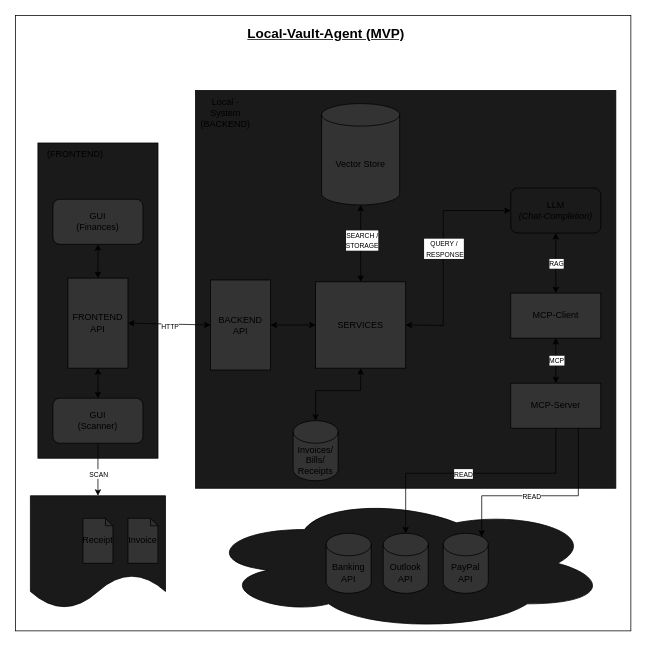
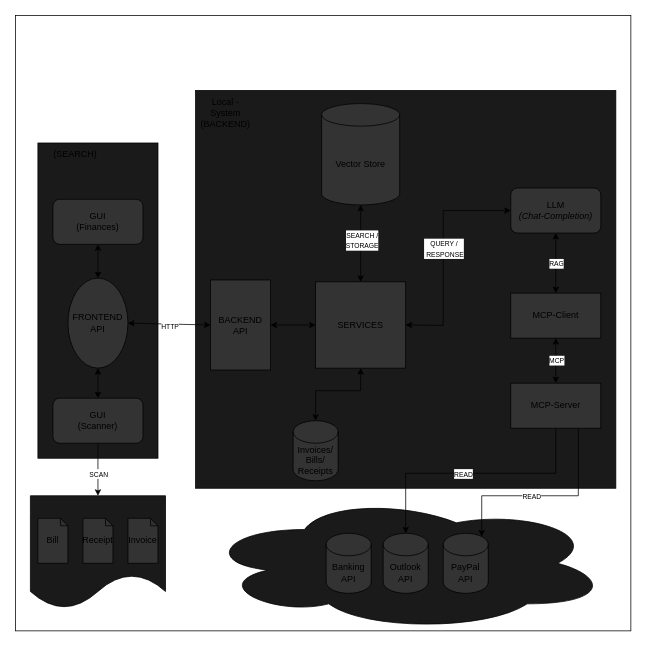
(326, 34) -> none
(75, 154) -> (75, 154)
(555, 210) -> (555, 210)
(98, 323) -> (98, 323)
none -> (53, 540)
